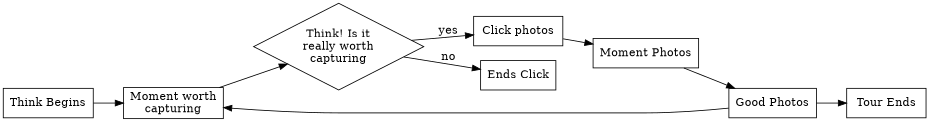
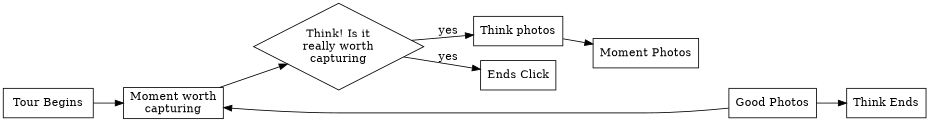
(518, 31) -> (518, 31)
(449, 57) -> (449, 57)
(705, 77) -> none
(48, 103) -> (48, 103)
(886, 103) -> (886, 103)
